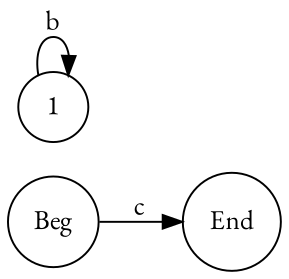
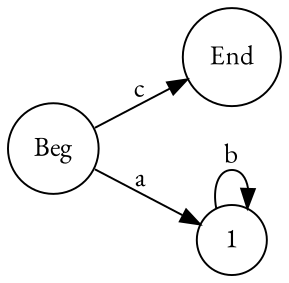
none -> (139, 192)
